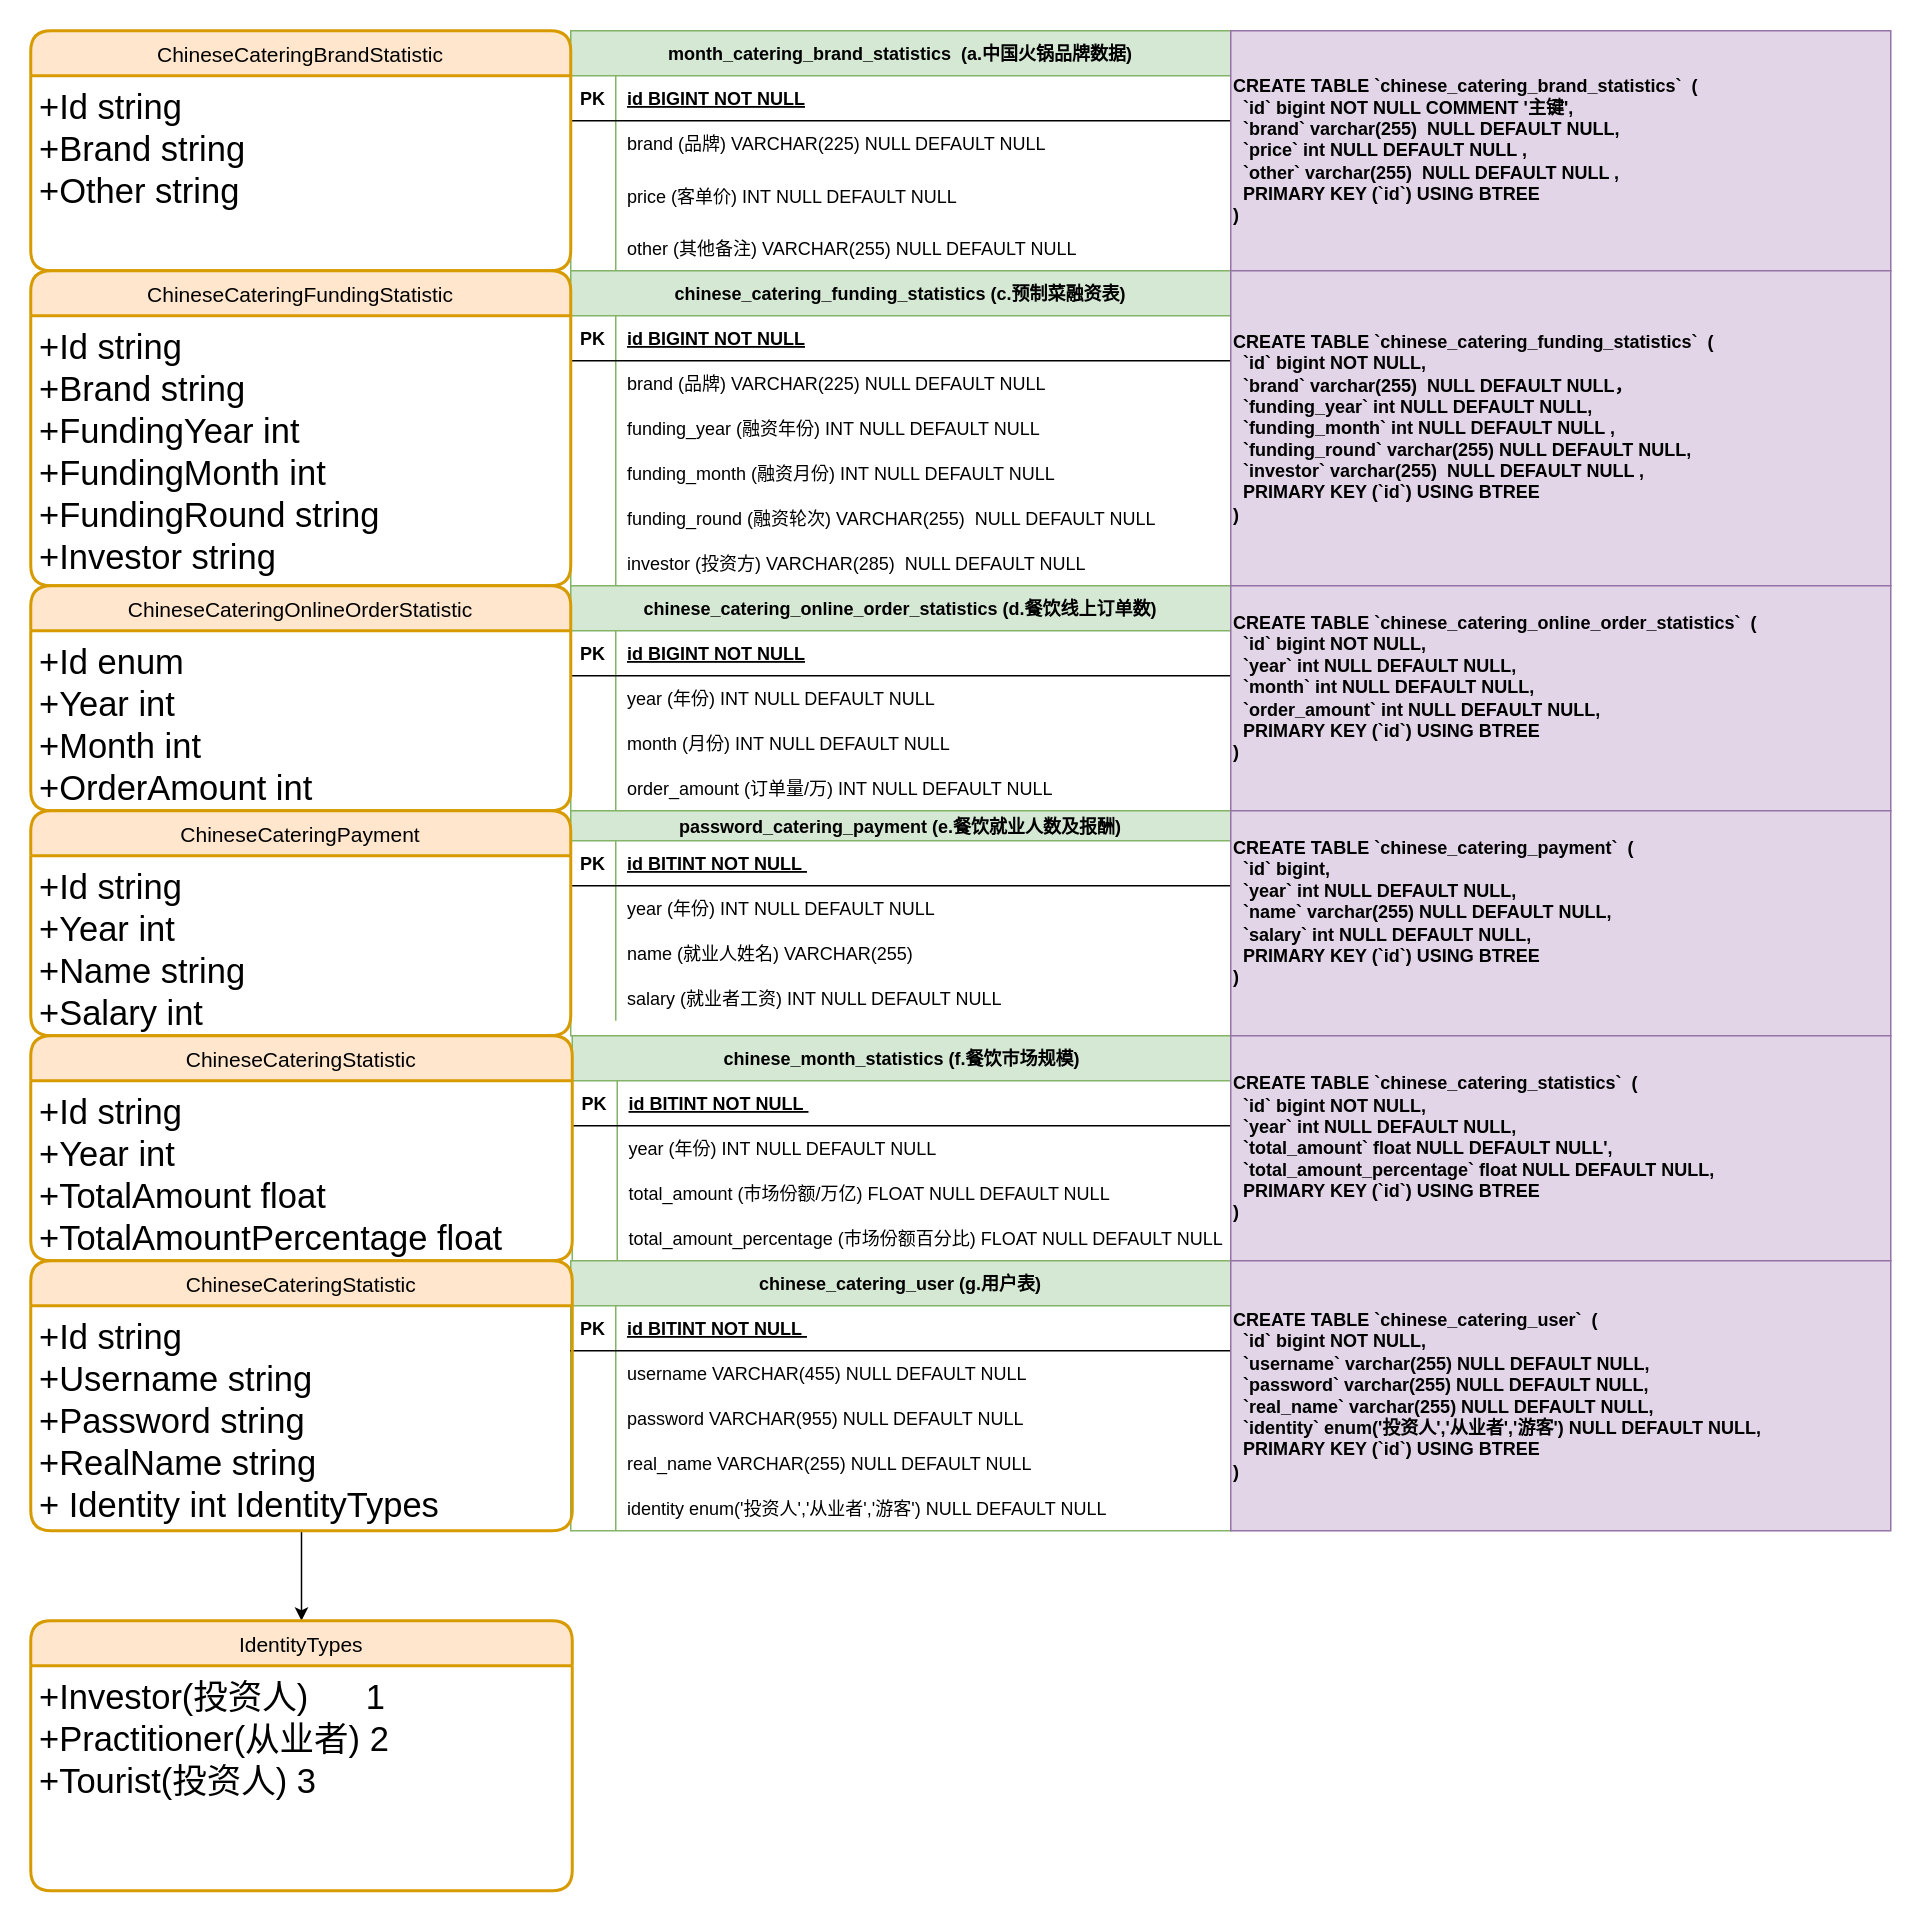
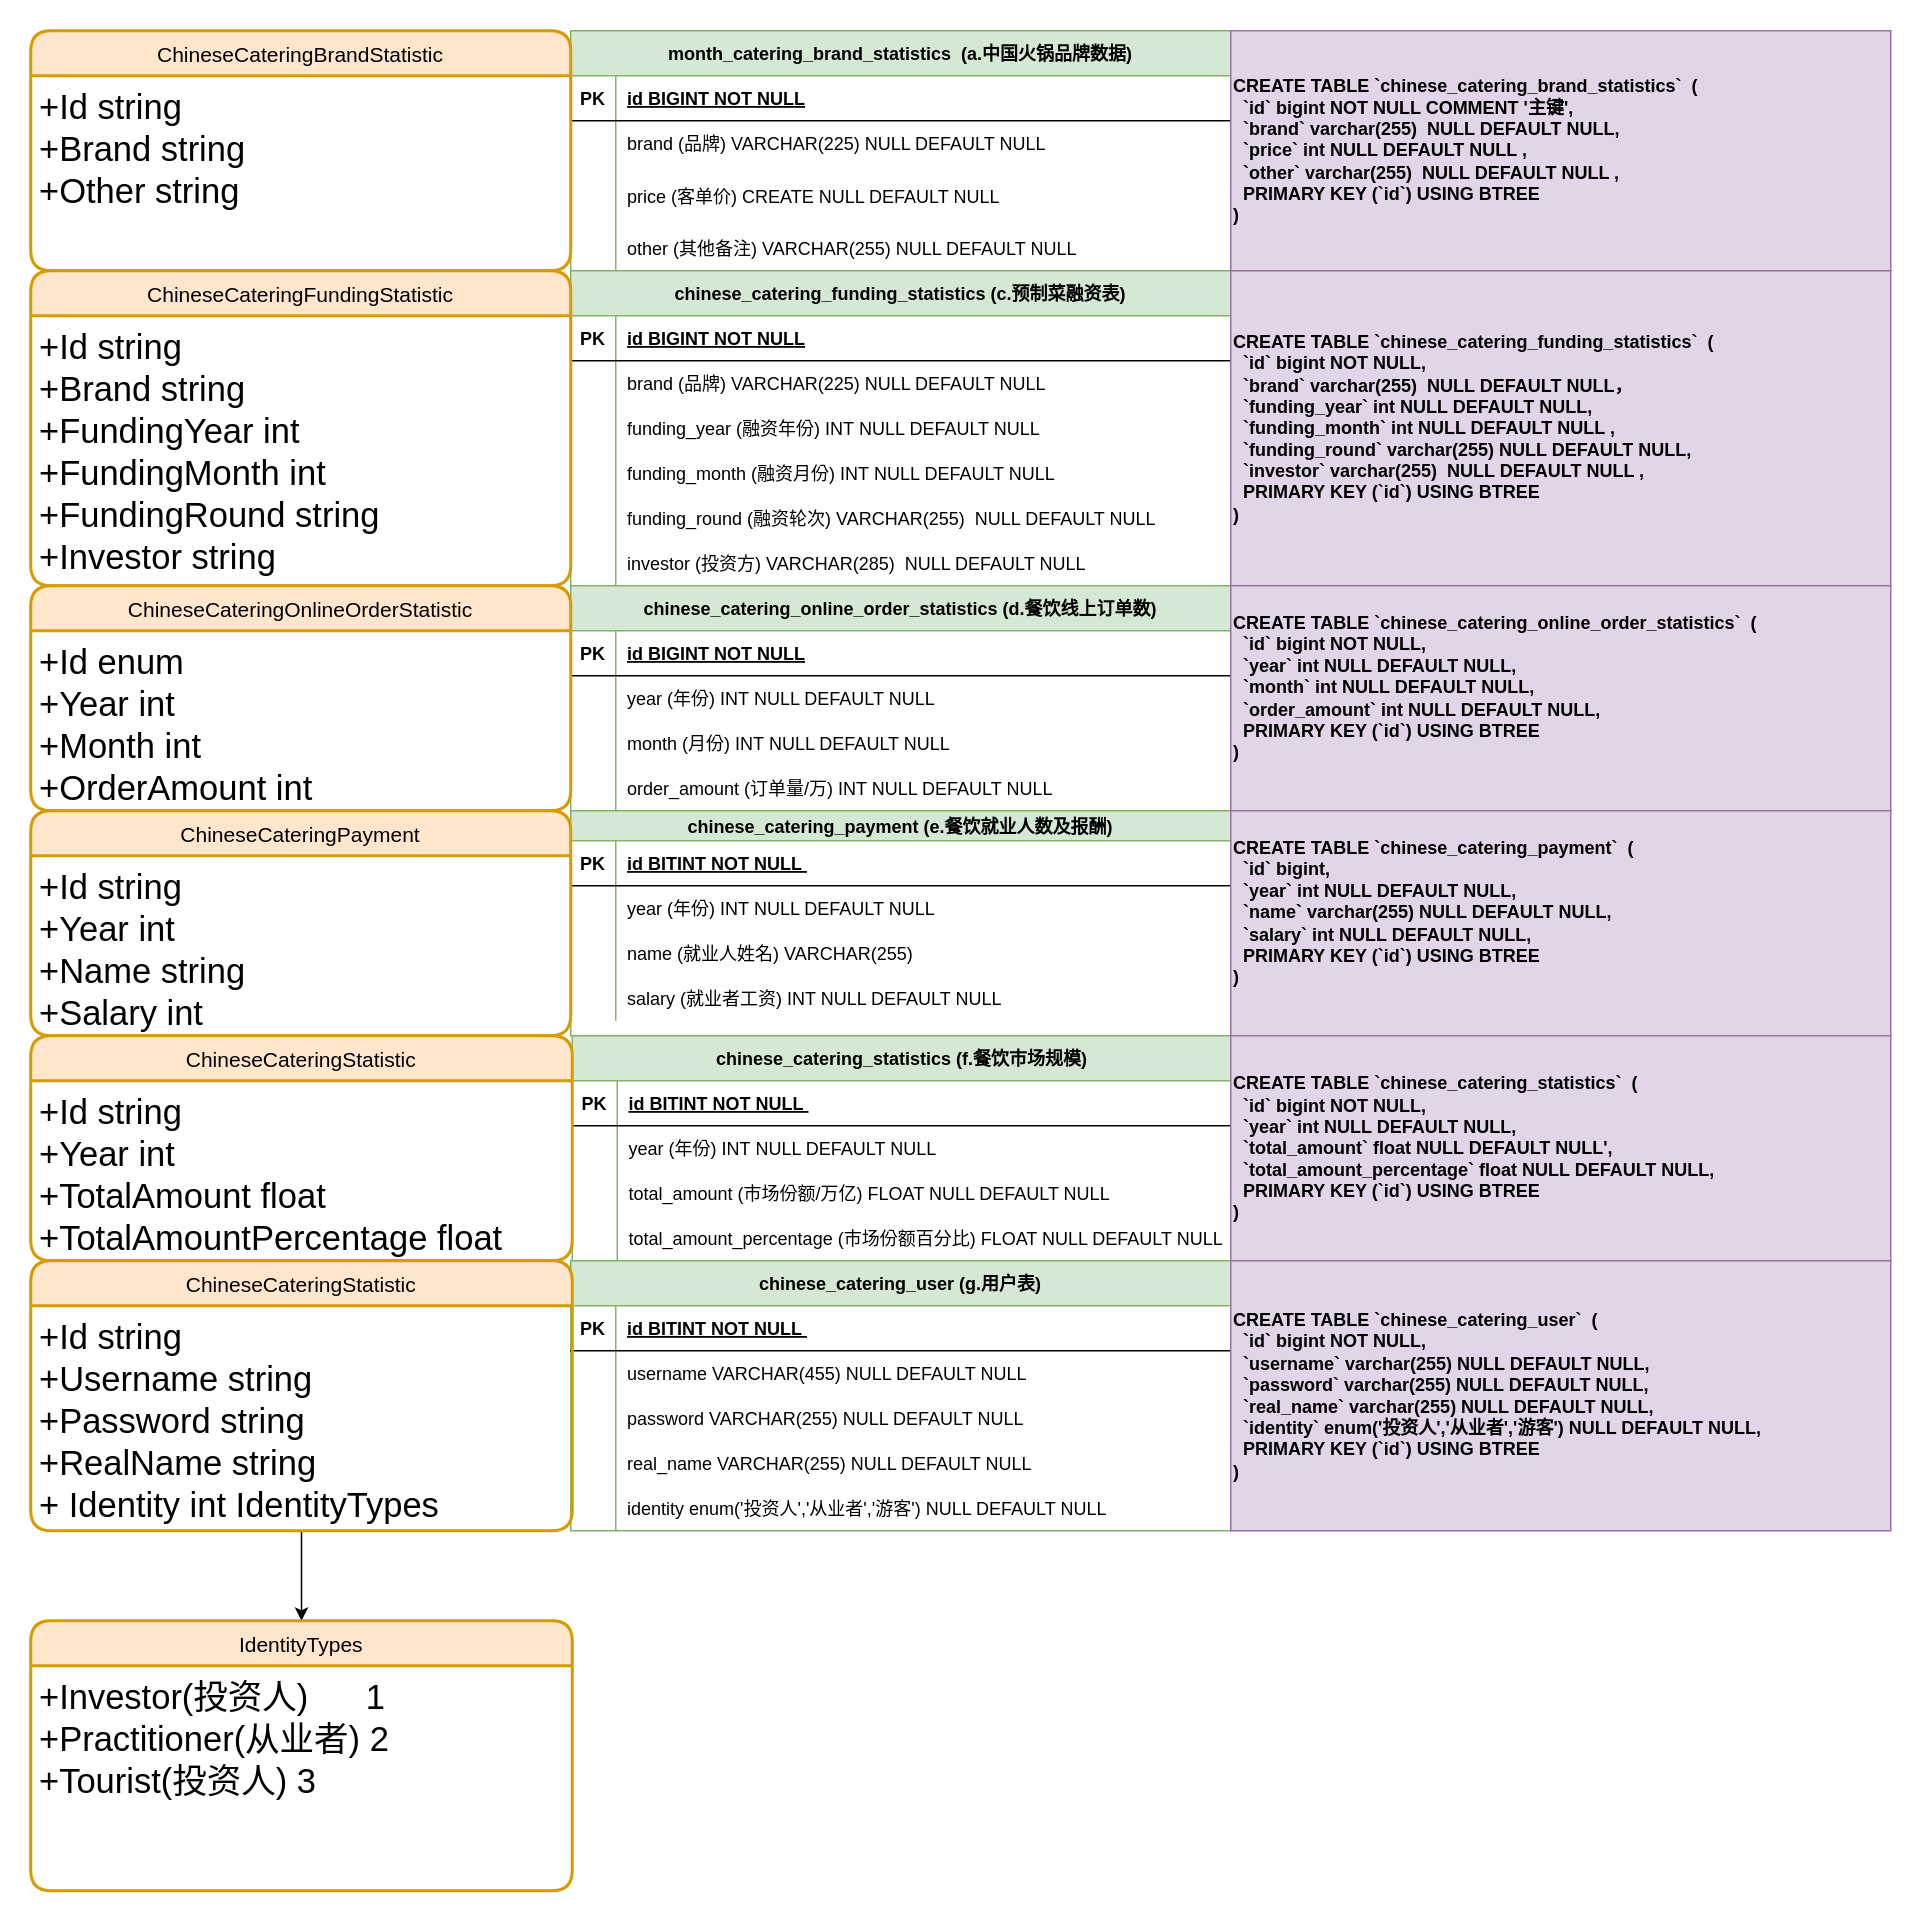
(794, 197) -> (809, 197)
(900, 827) -> (900, 827)
(902, 1059) -> (902, 1059)
(814, 1419) -> (814, 1419)
